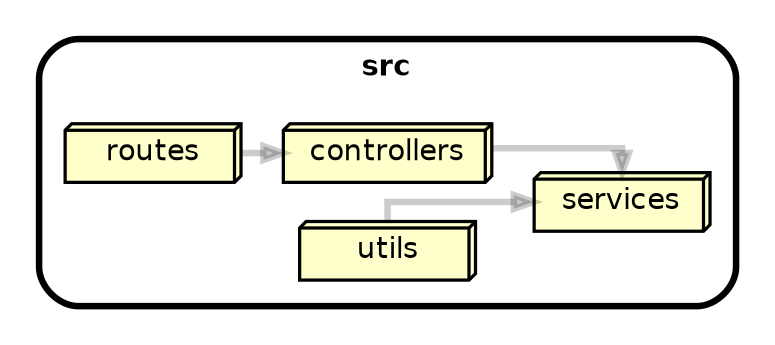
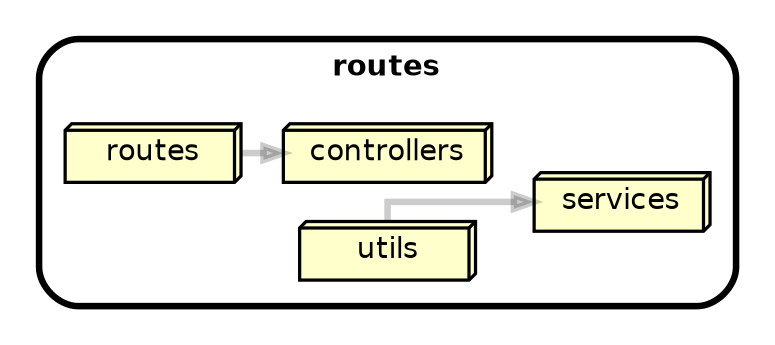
(388, 68) -> (388, 68)
(560, 148) -> none
